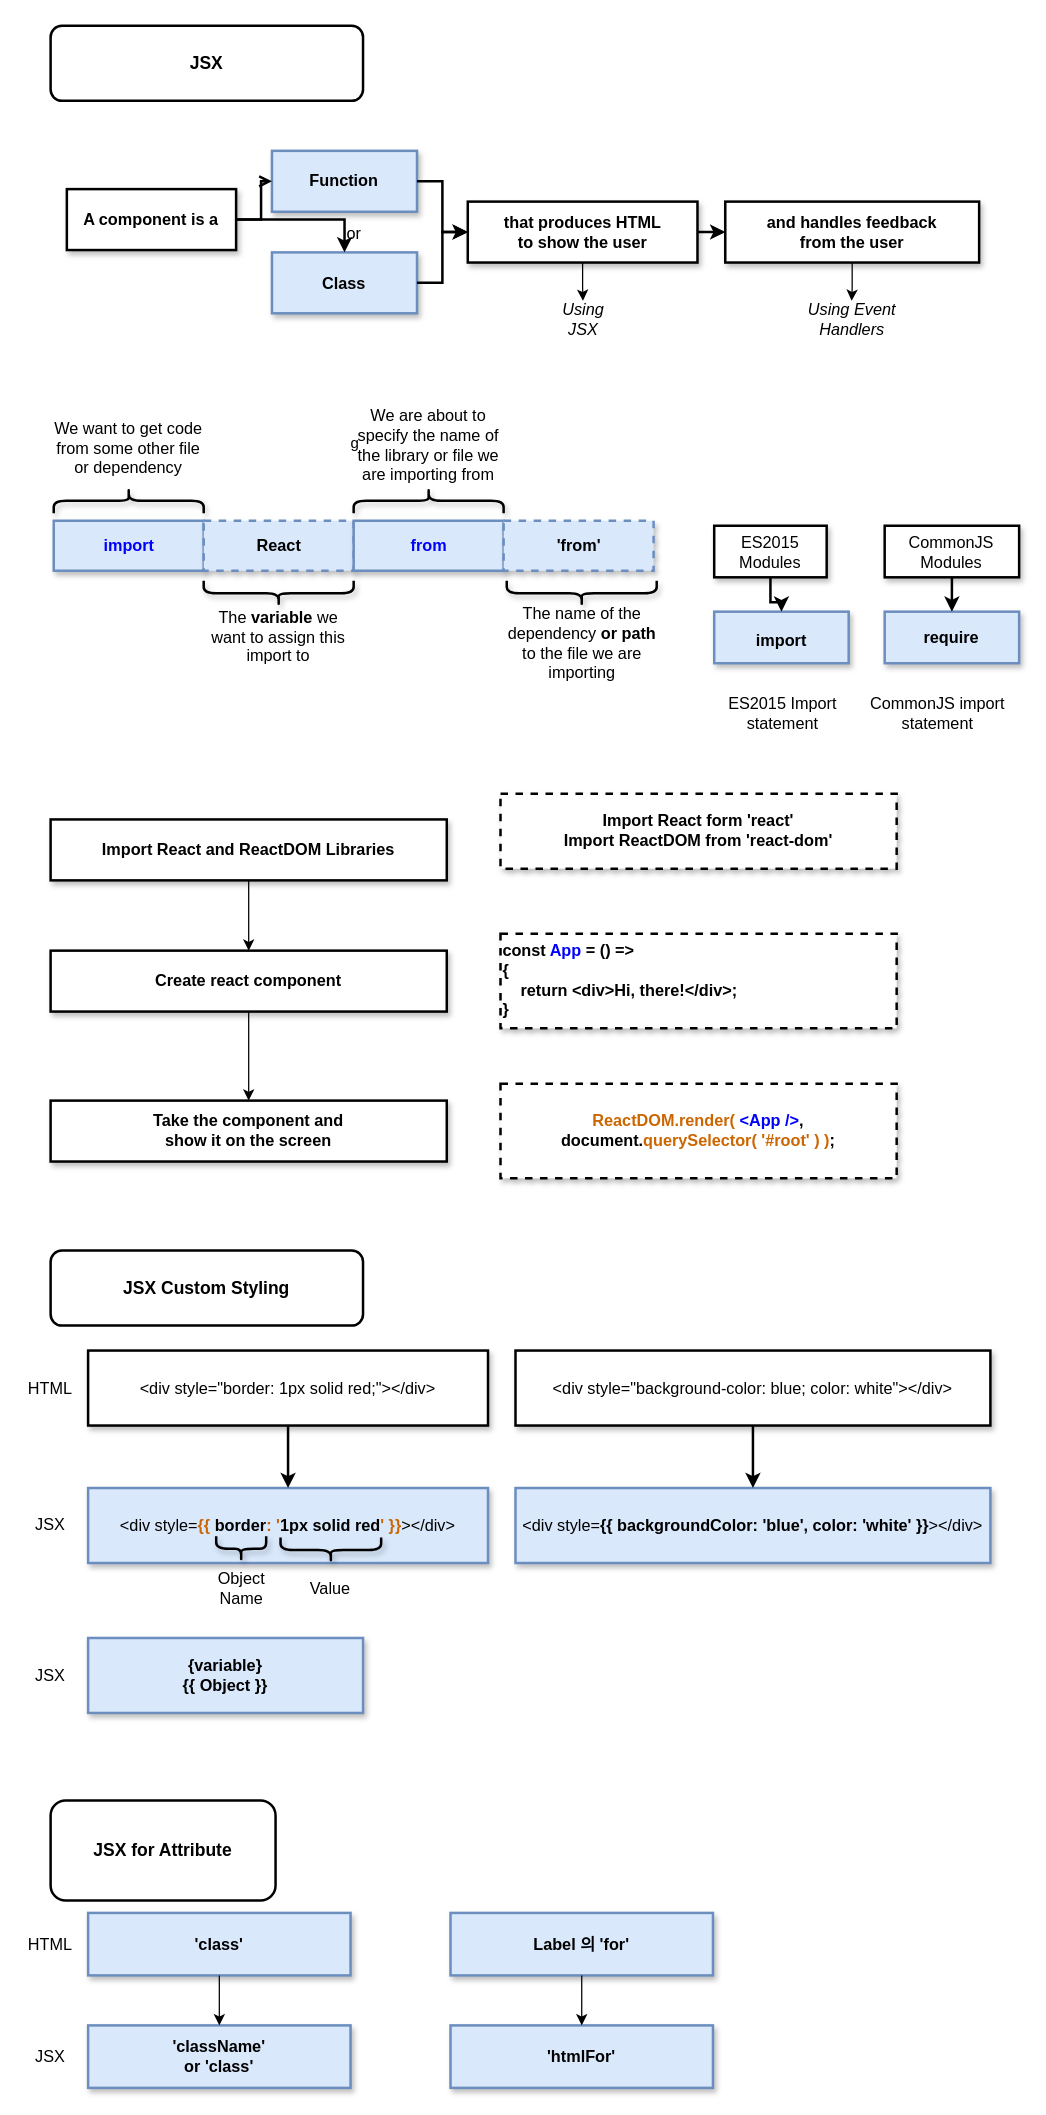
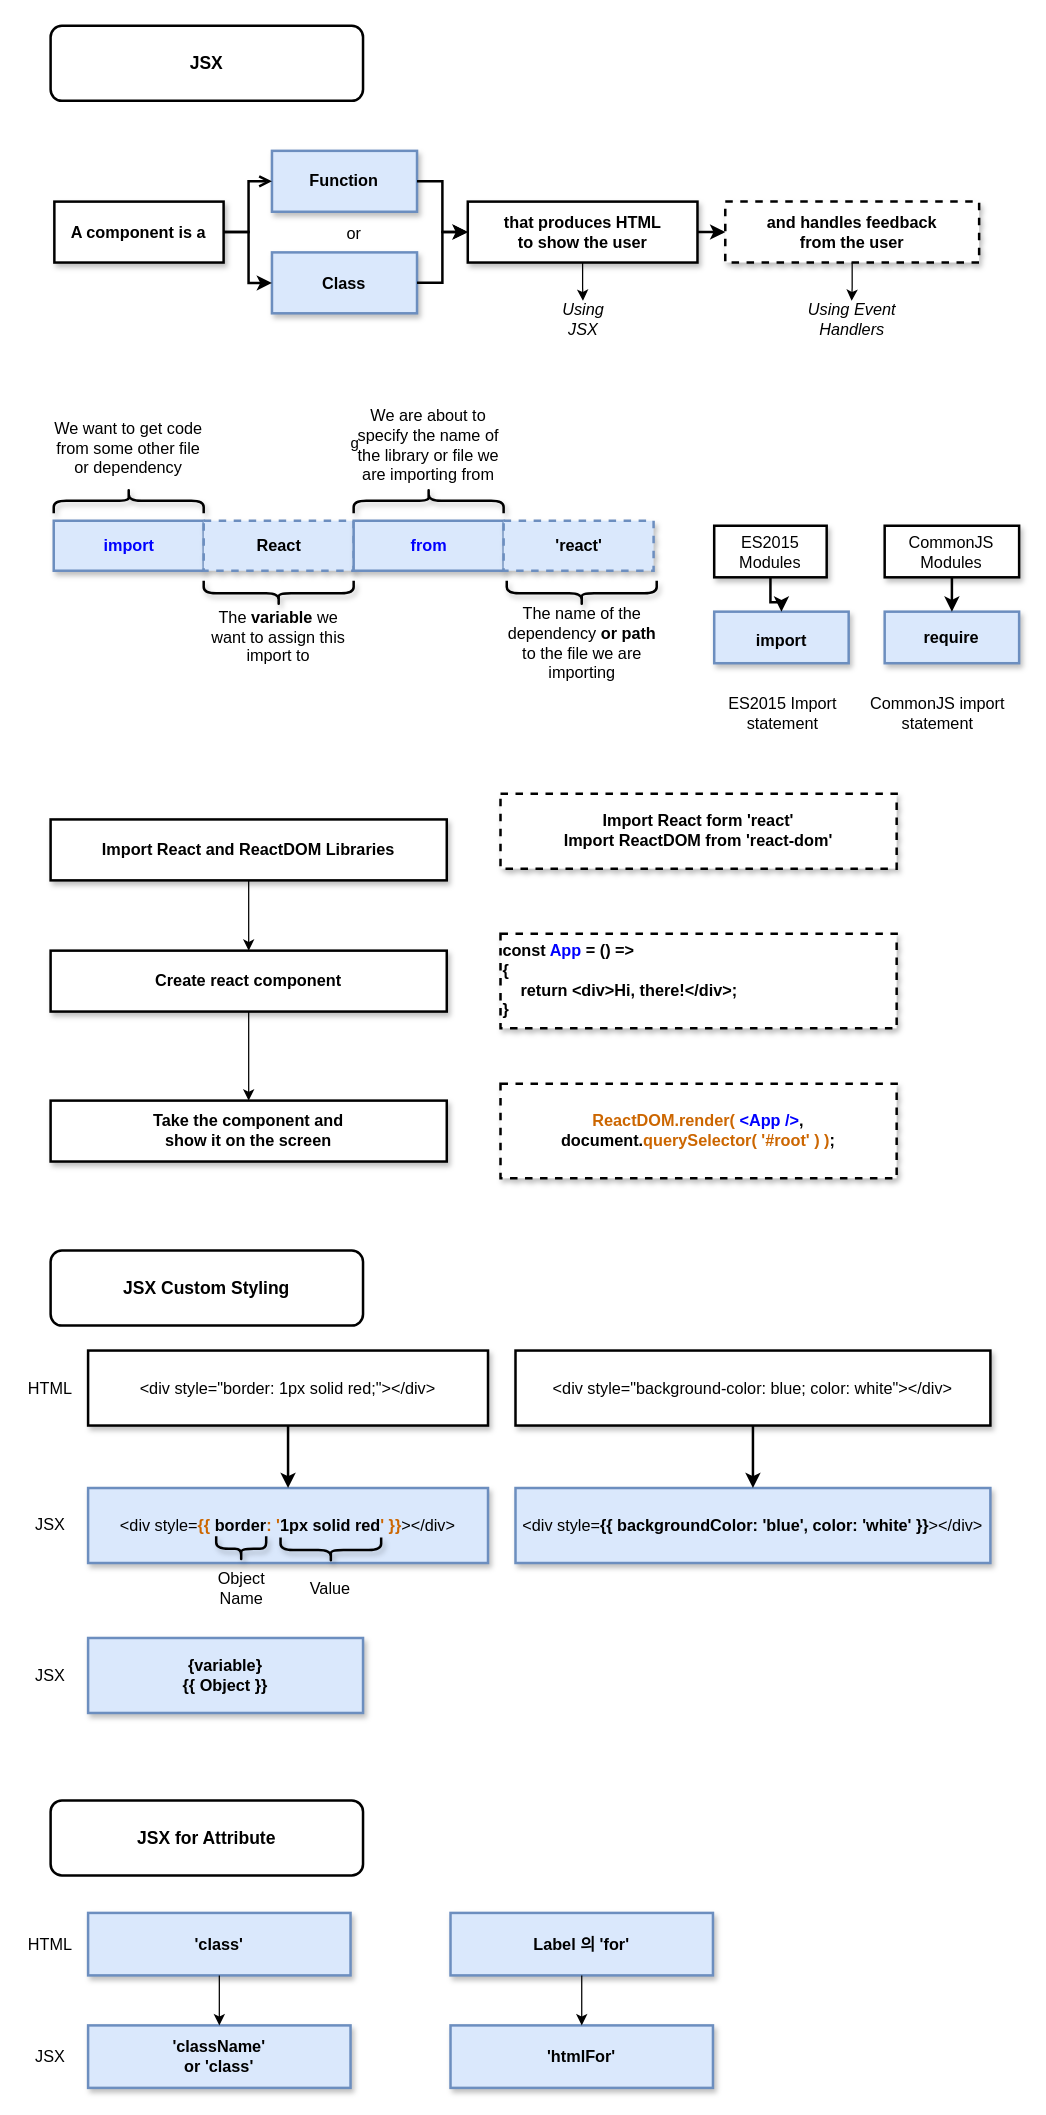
(152, 219) -> (139, 232)
(852, 232) -> (852, 232)
(579, 546) -> (579, 546)
(163, 1851) -> (207, 1838)
